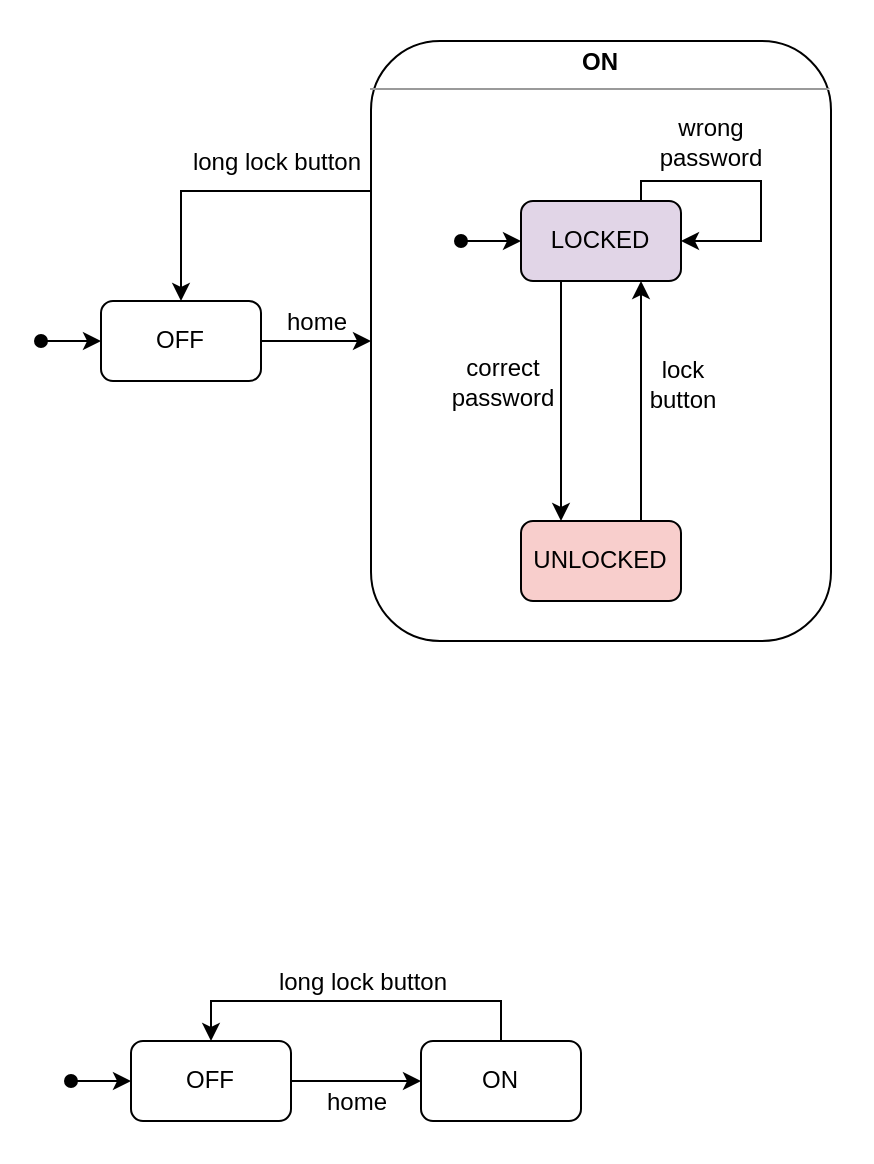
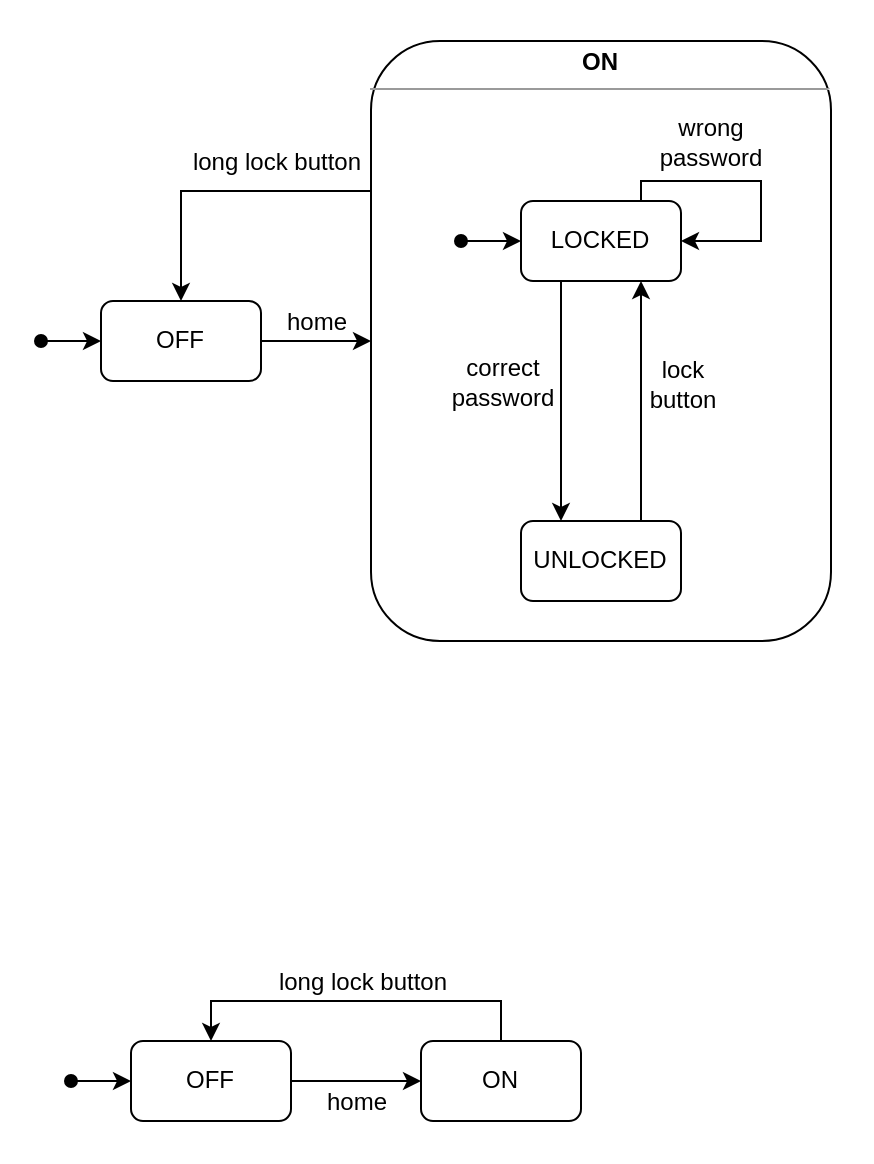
(601, 241) -> (601, 241)
(601, 561) -> (601, 561)
